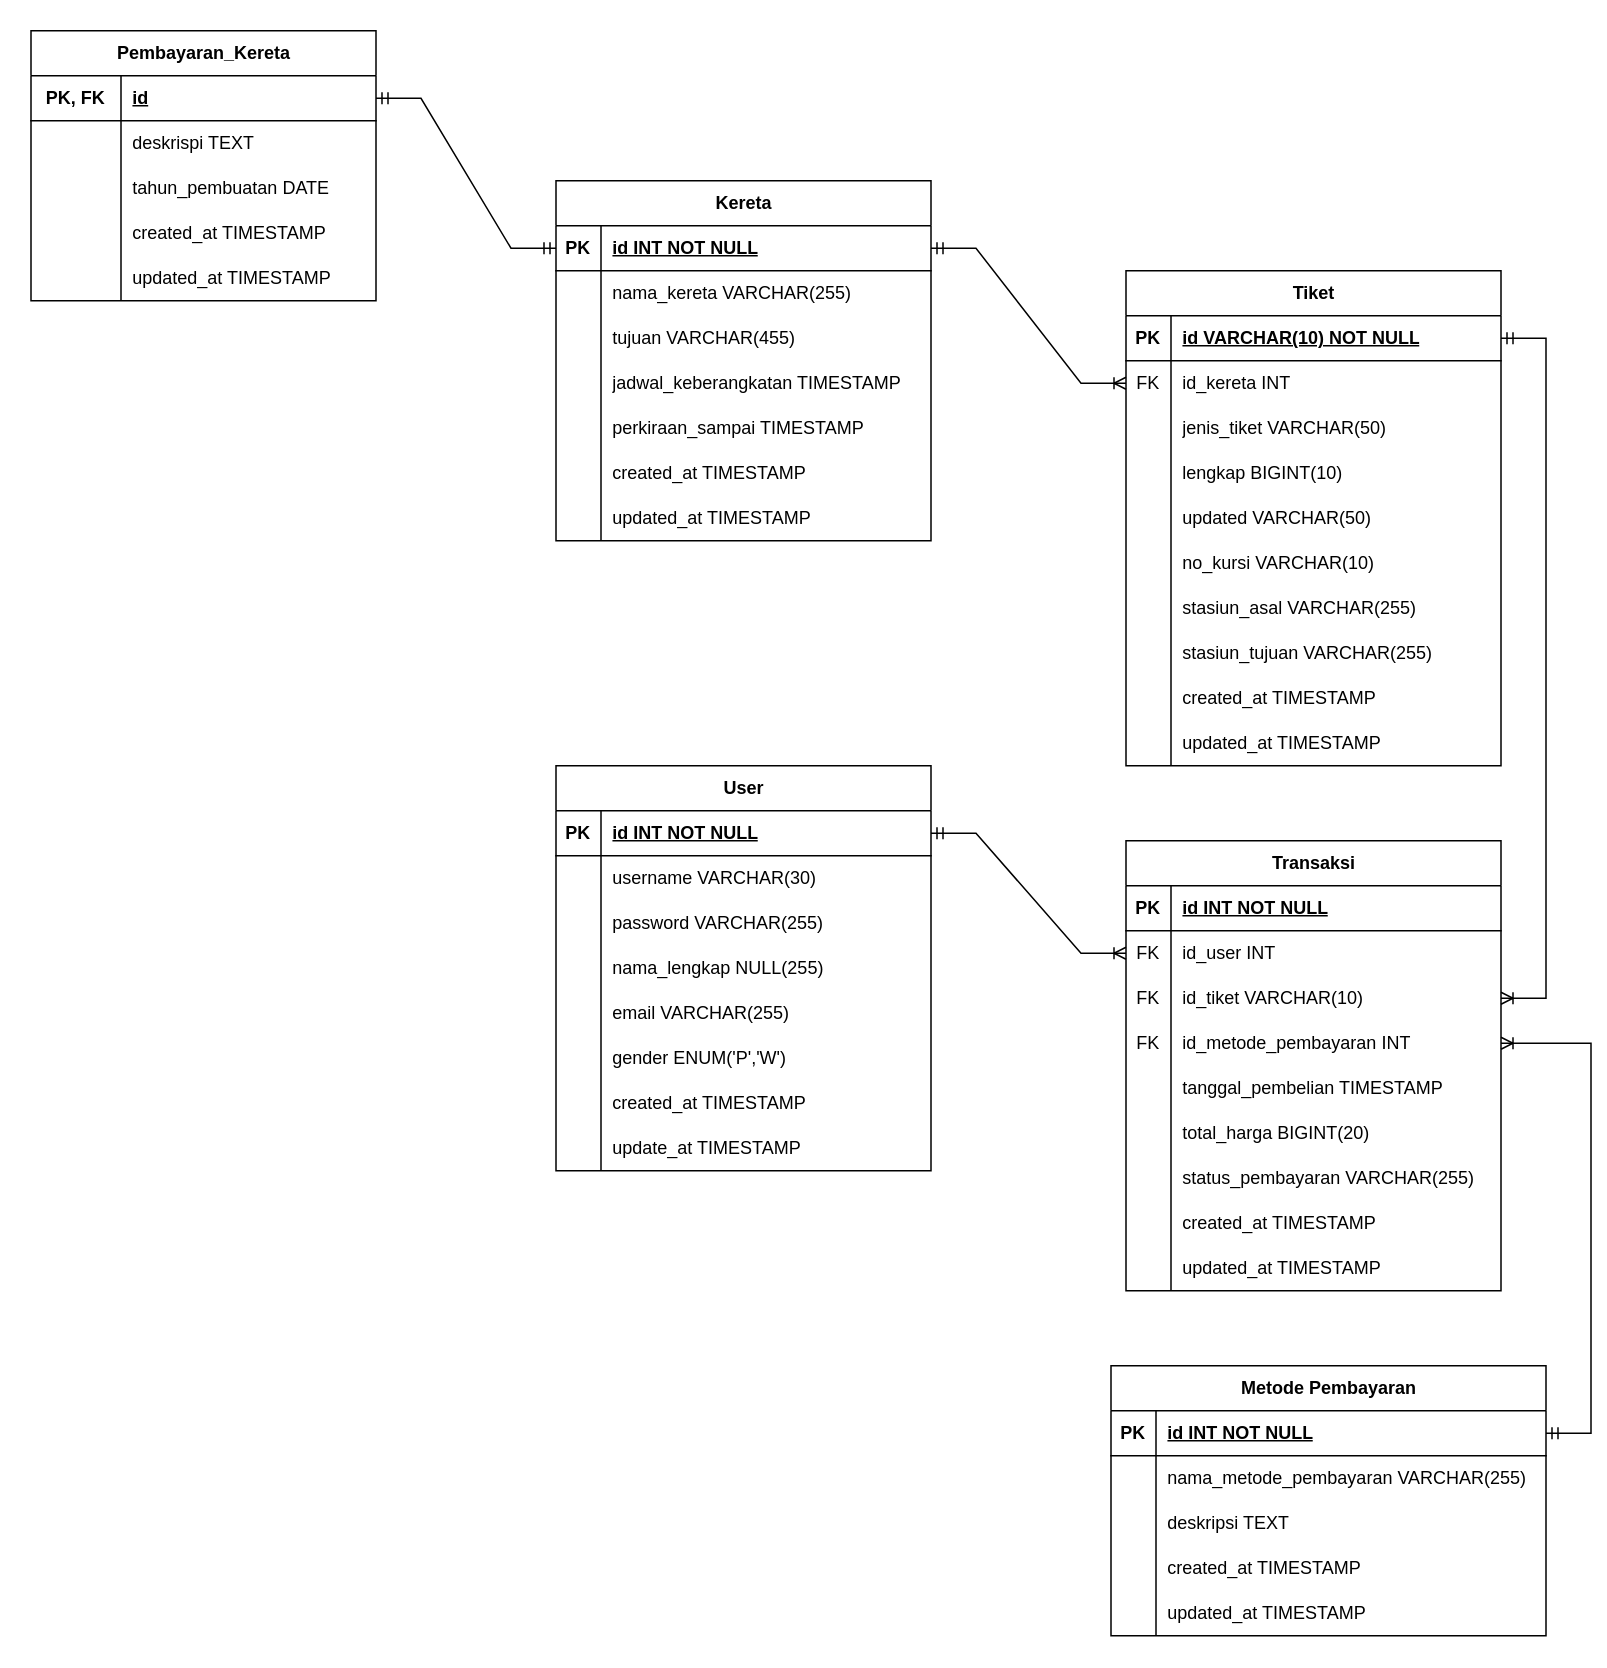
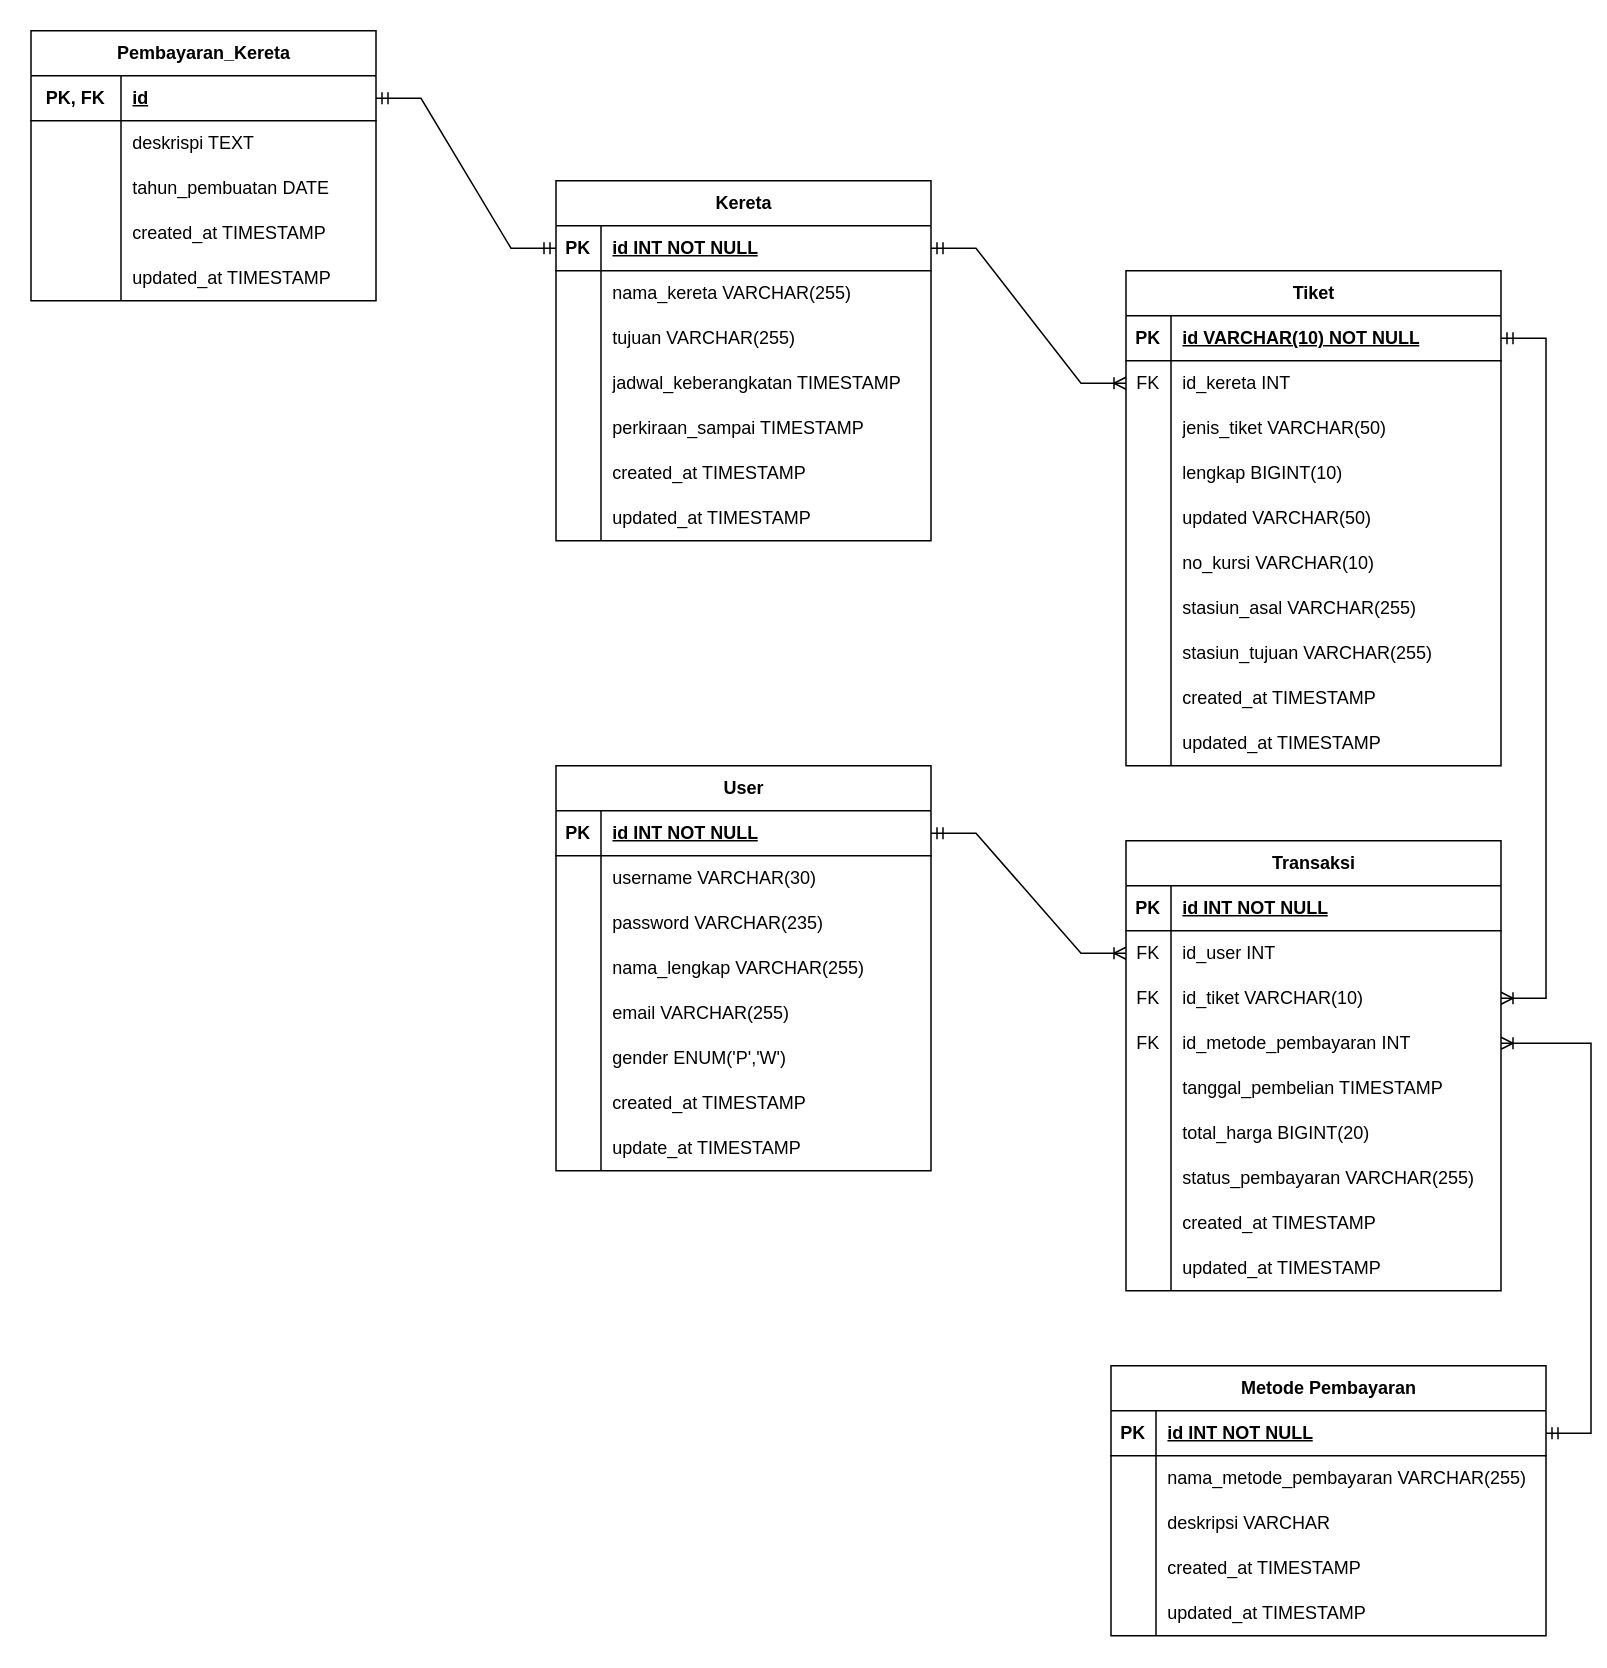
(706, 338) -> (706, 338)
(716, 923) -> (716, 923)
(719, 968) -> (734, 968)
(1231, 1523) -> (1246, 1523)
